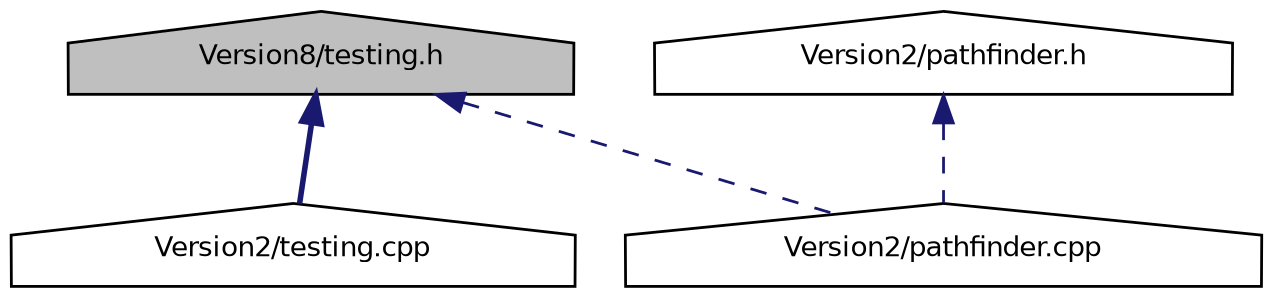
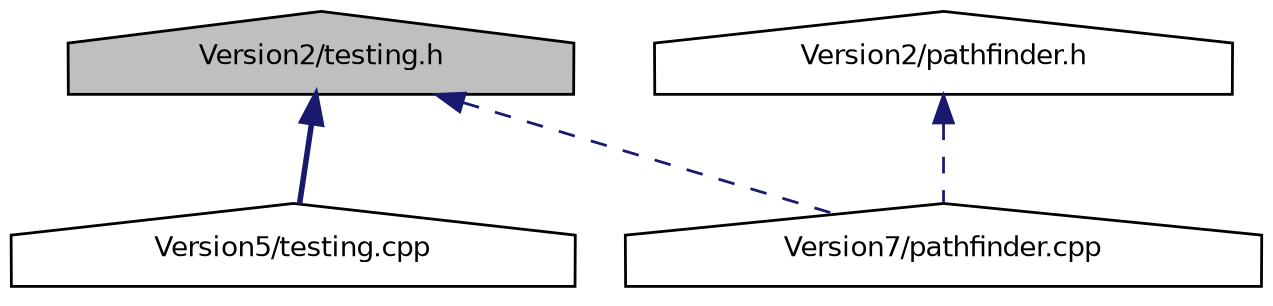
(321, 57) -> (321, 57)
(293, 249) -> (293, 249)
(944, 249) -> (944, 249)
